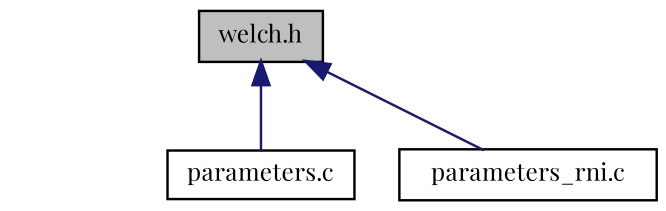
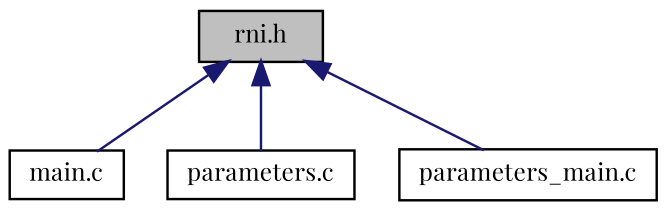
(261, 36) -> (261, 36)
none -> (67, 175)
(528, 175) -> (528, 175)
